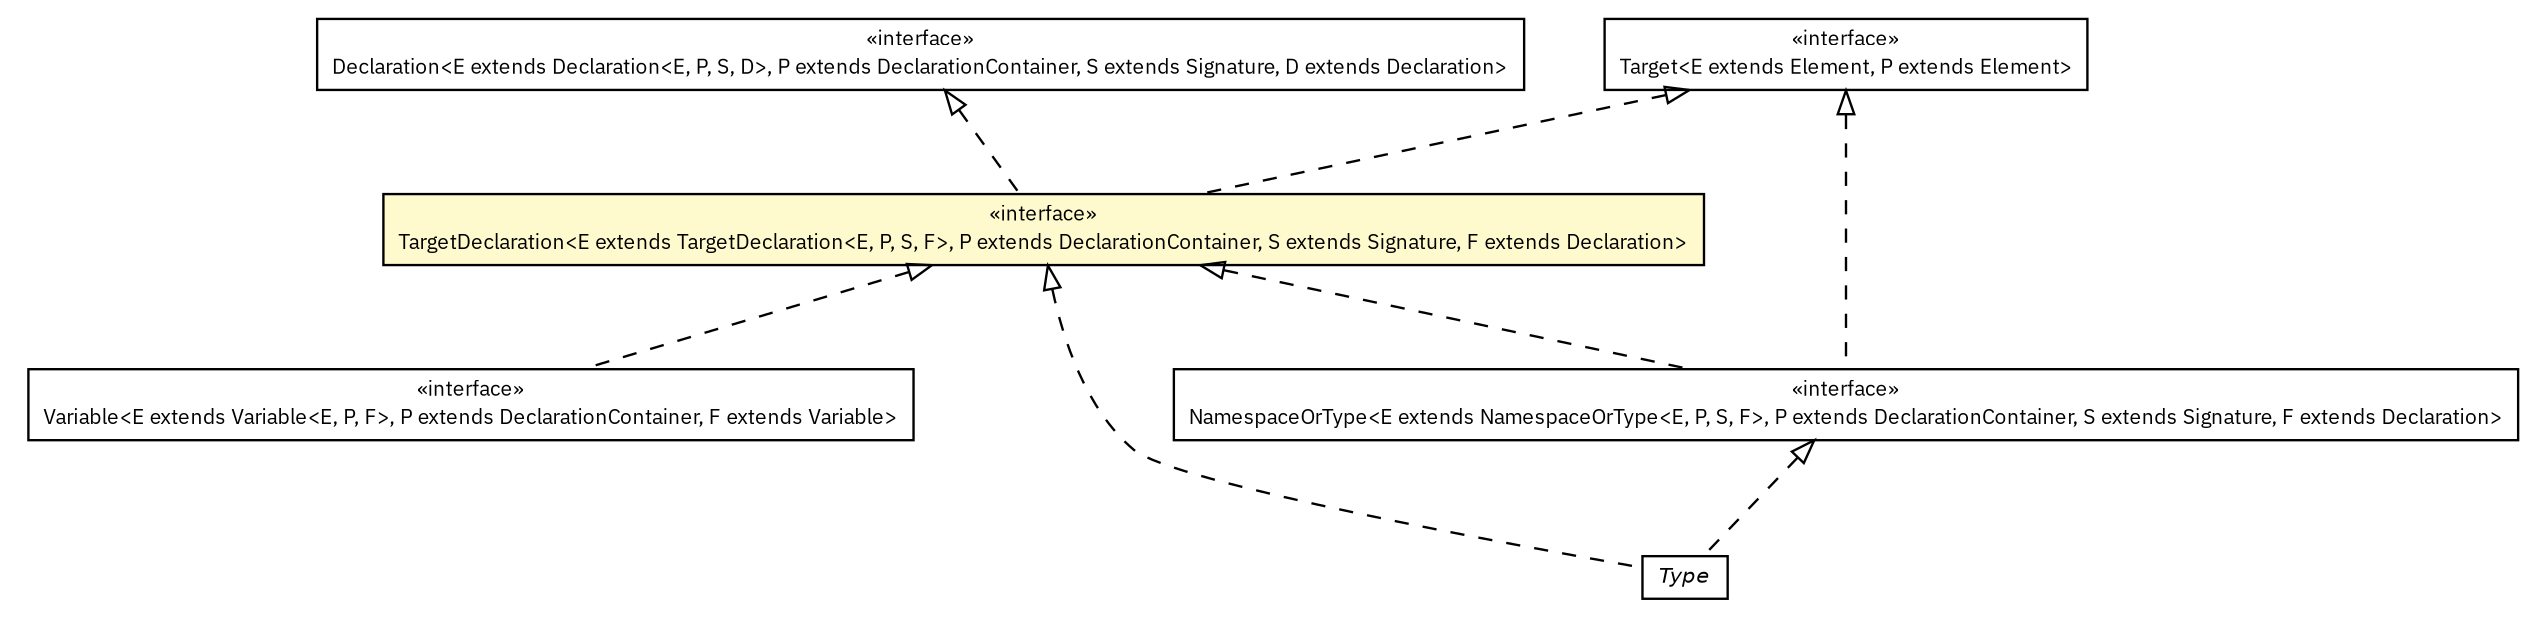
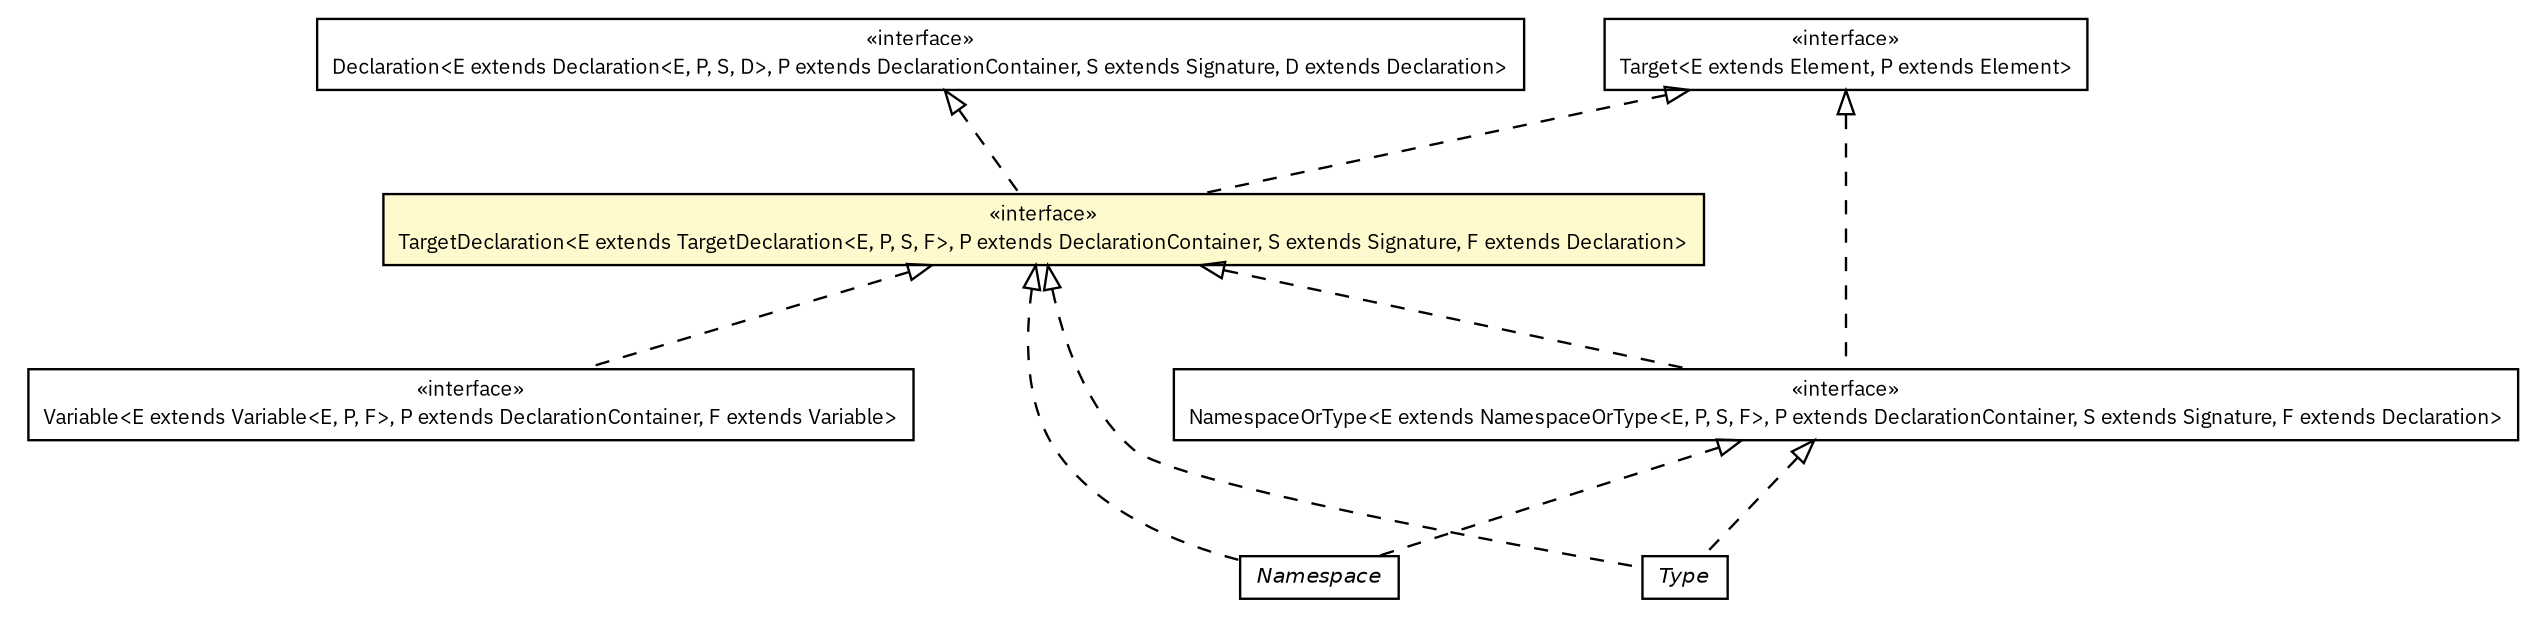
none -> (1318, 577)
